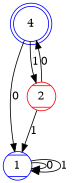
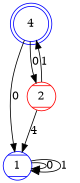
(36, 62) -> (36, 62)
(45, 62) -> (45, 62)
(34, 131) -> (34, 131)
